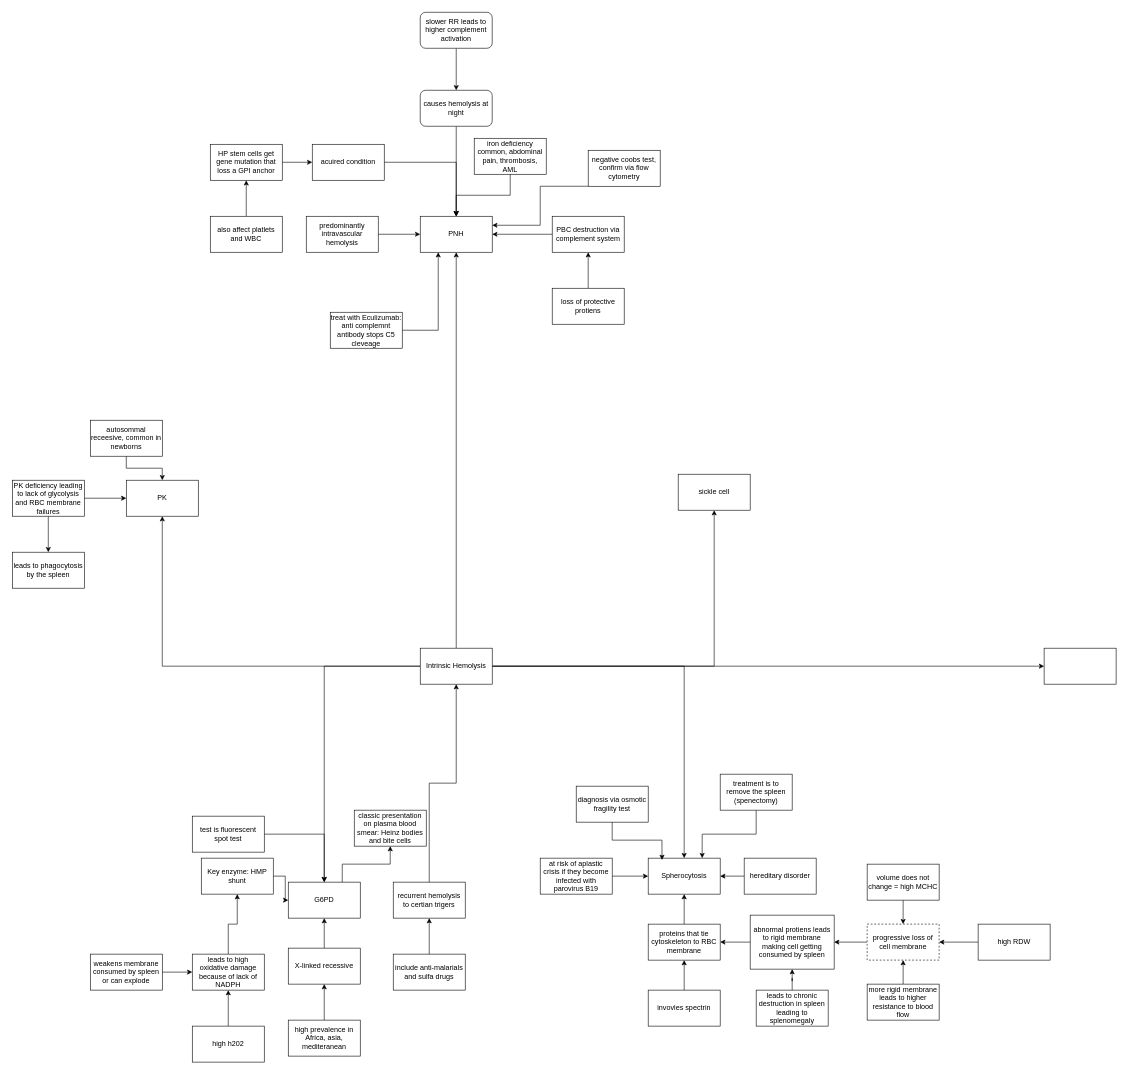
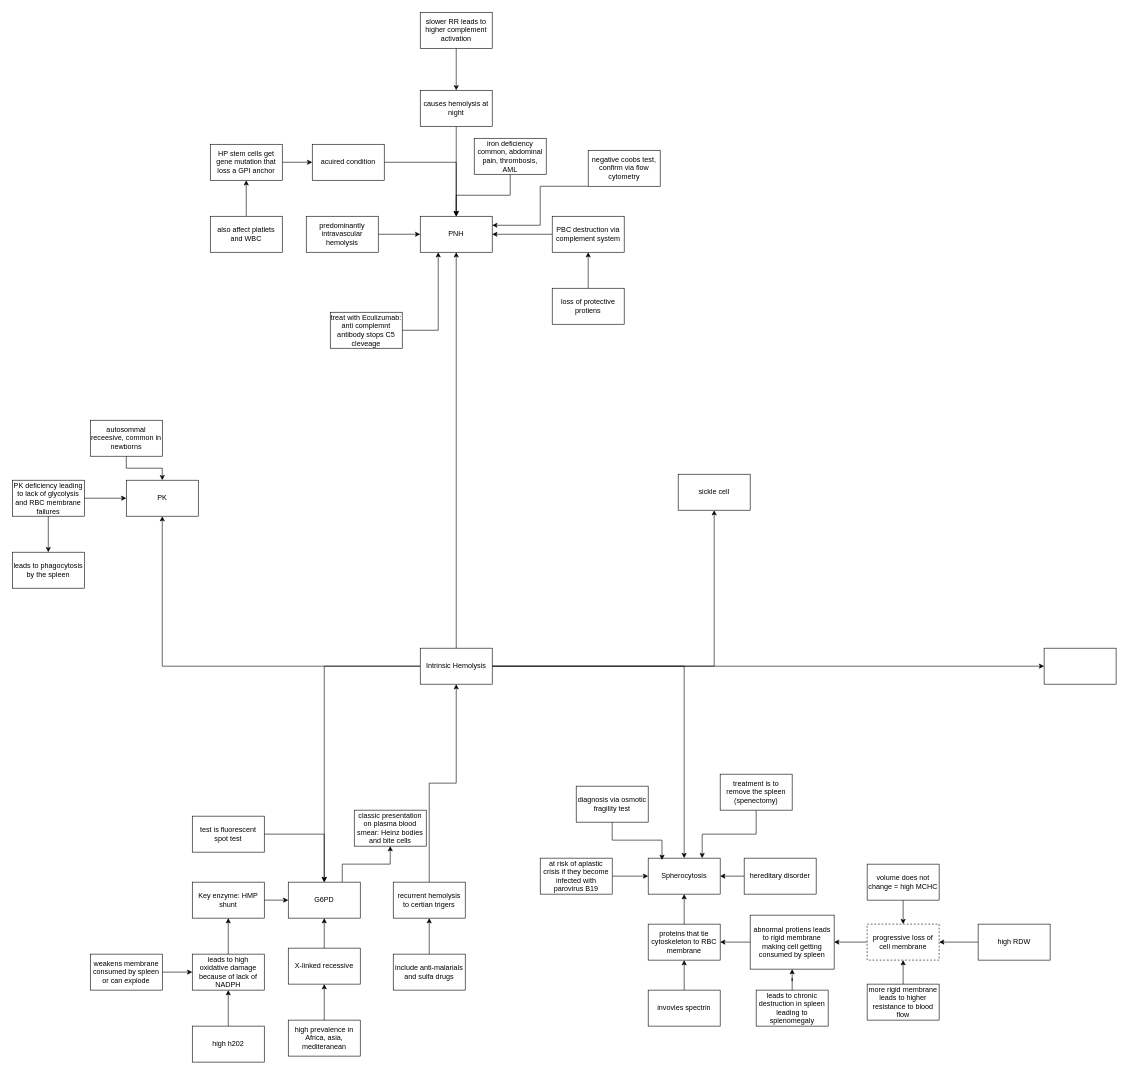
(456, 30) -> (456, 30)
(456, 108) -> (456, 108)
(237, 876) -> (228, 900)
